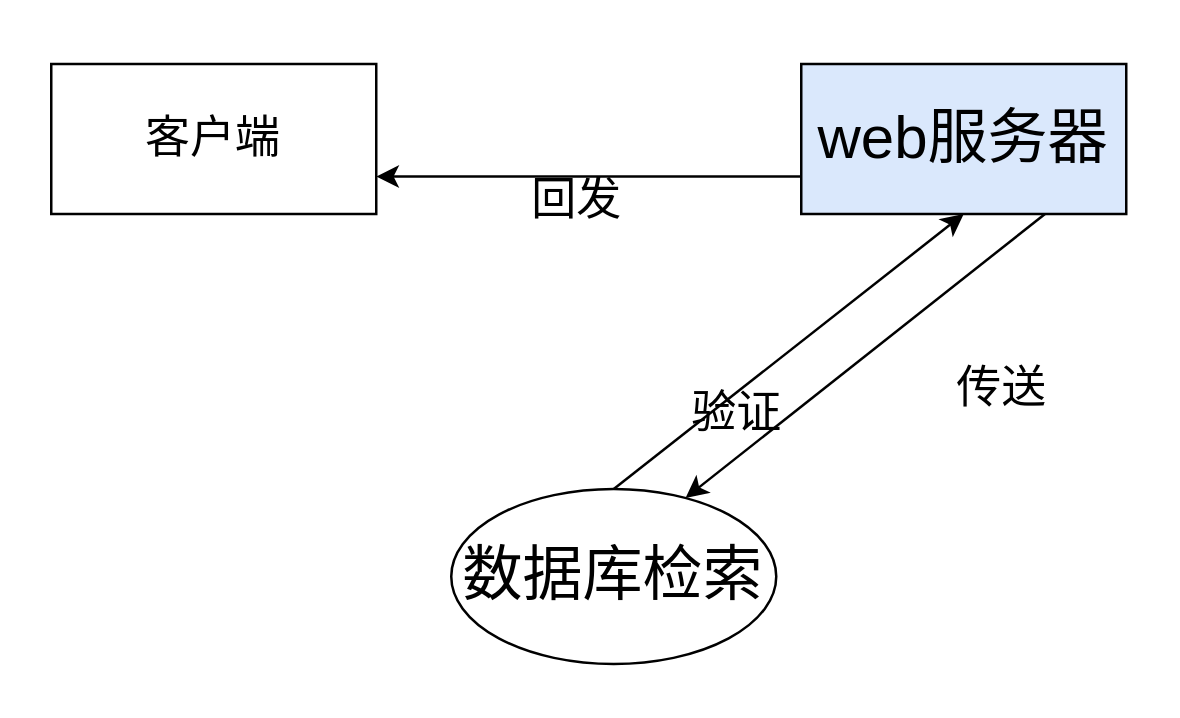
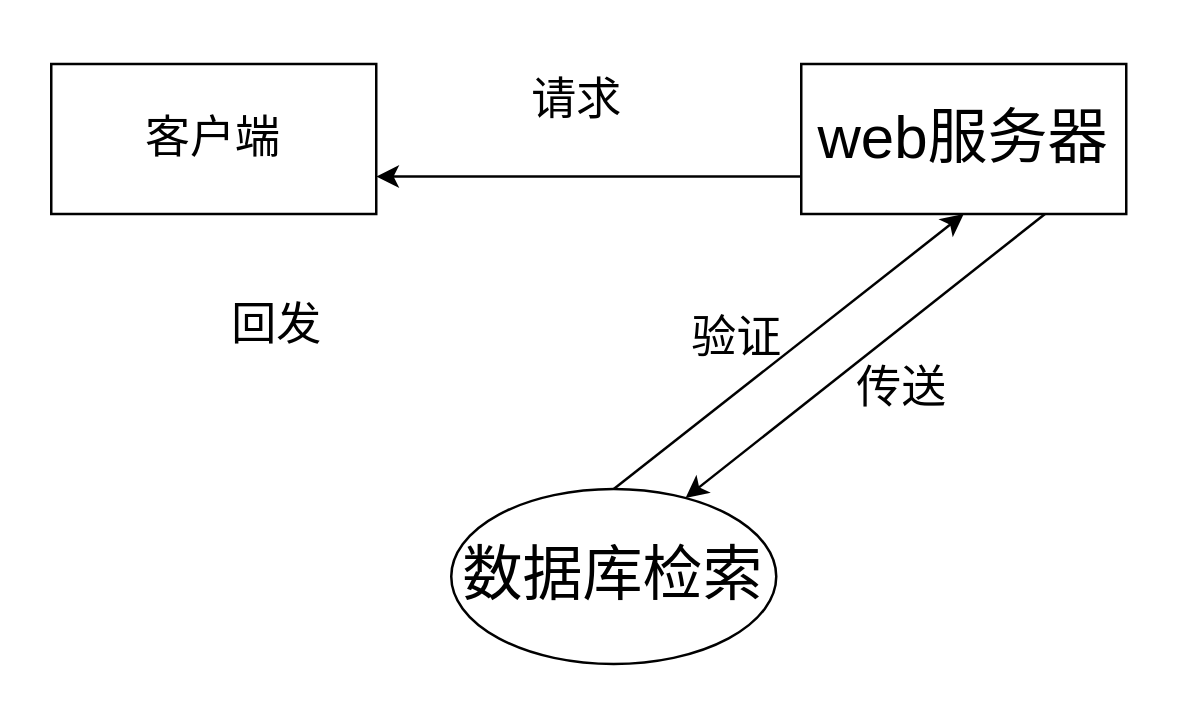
none -> (576, 101)
(964, 139) -> (964, 139)
(576, 201) -> (276, 326)
(1001, 389) -> (901, 389)
(736, 414) -> (736, 339)
